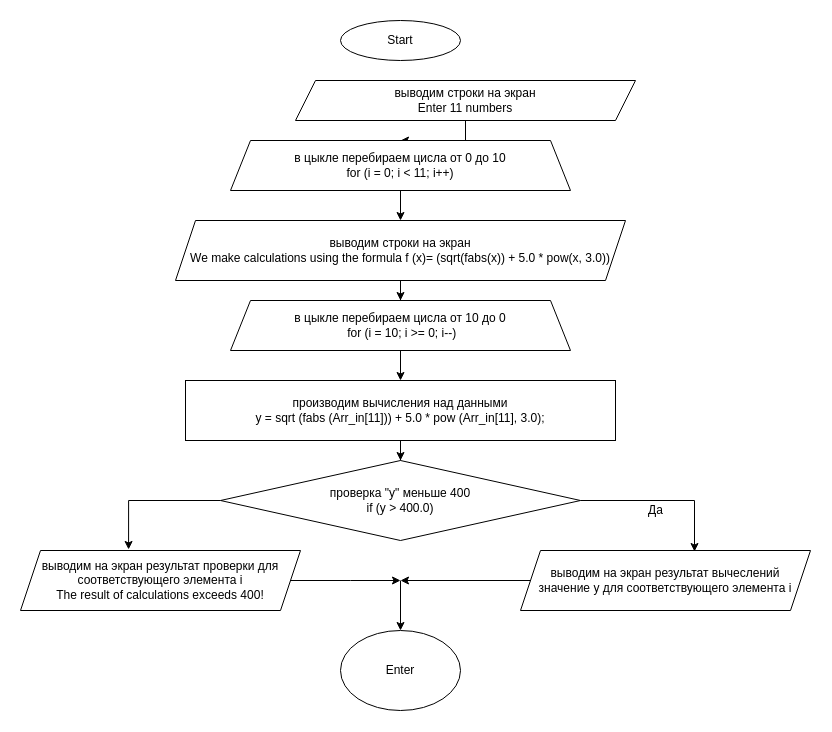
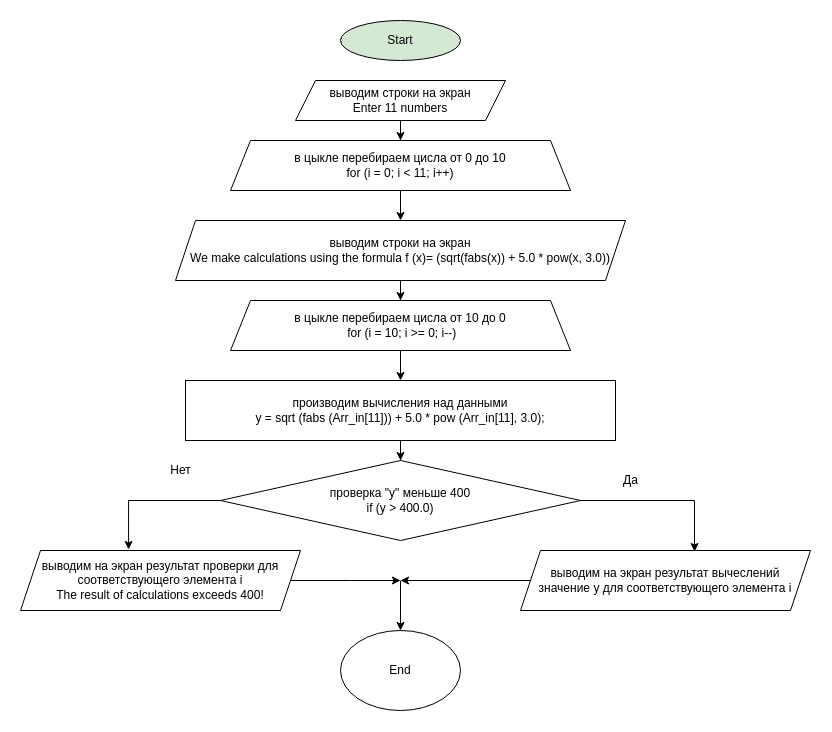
(401, 41) -> (401, 41)
(466, 101) -> (401, 101)
none -> (181, 471)
(656, 511) -> (631, 481)
(401, 671) -> (401, 671)
